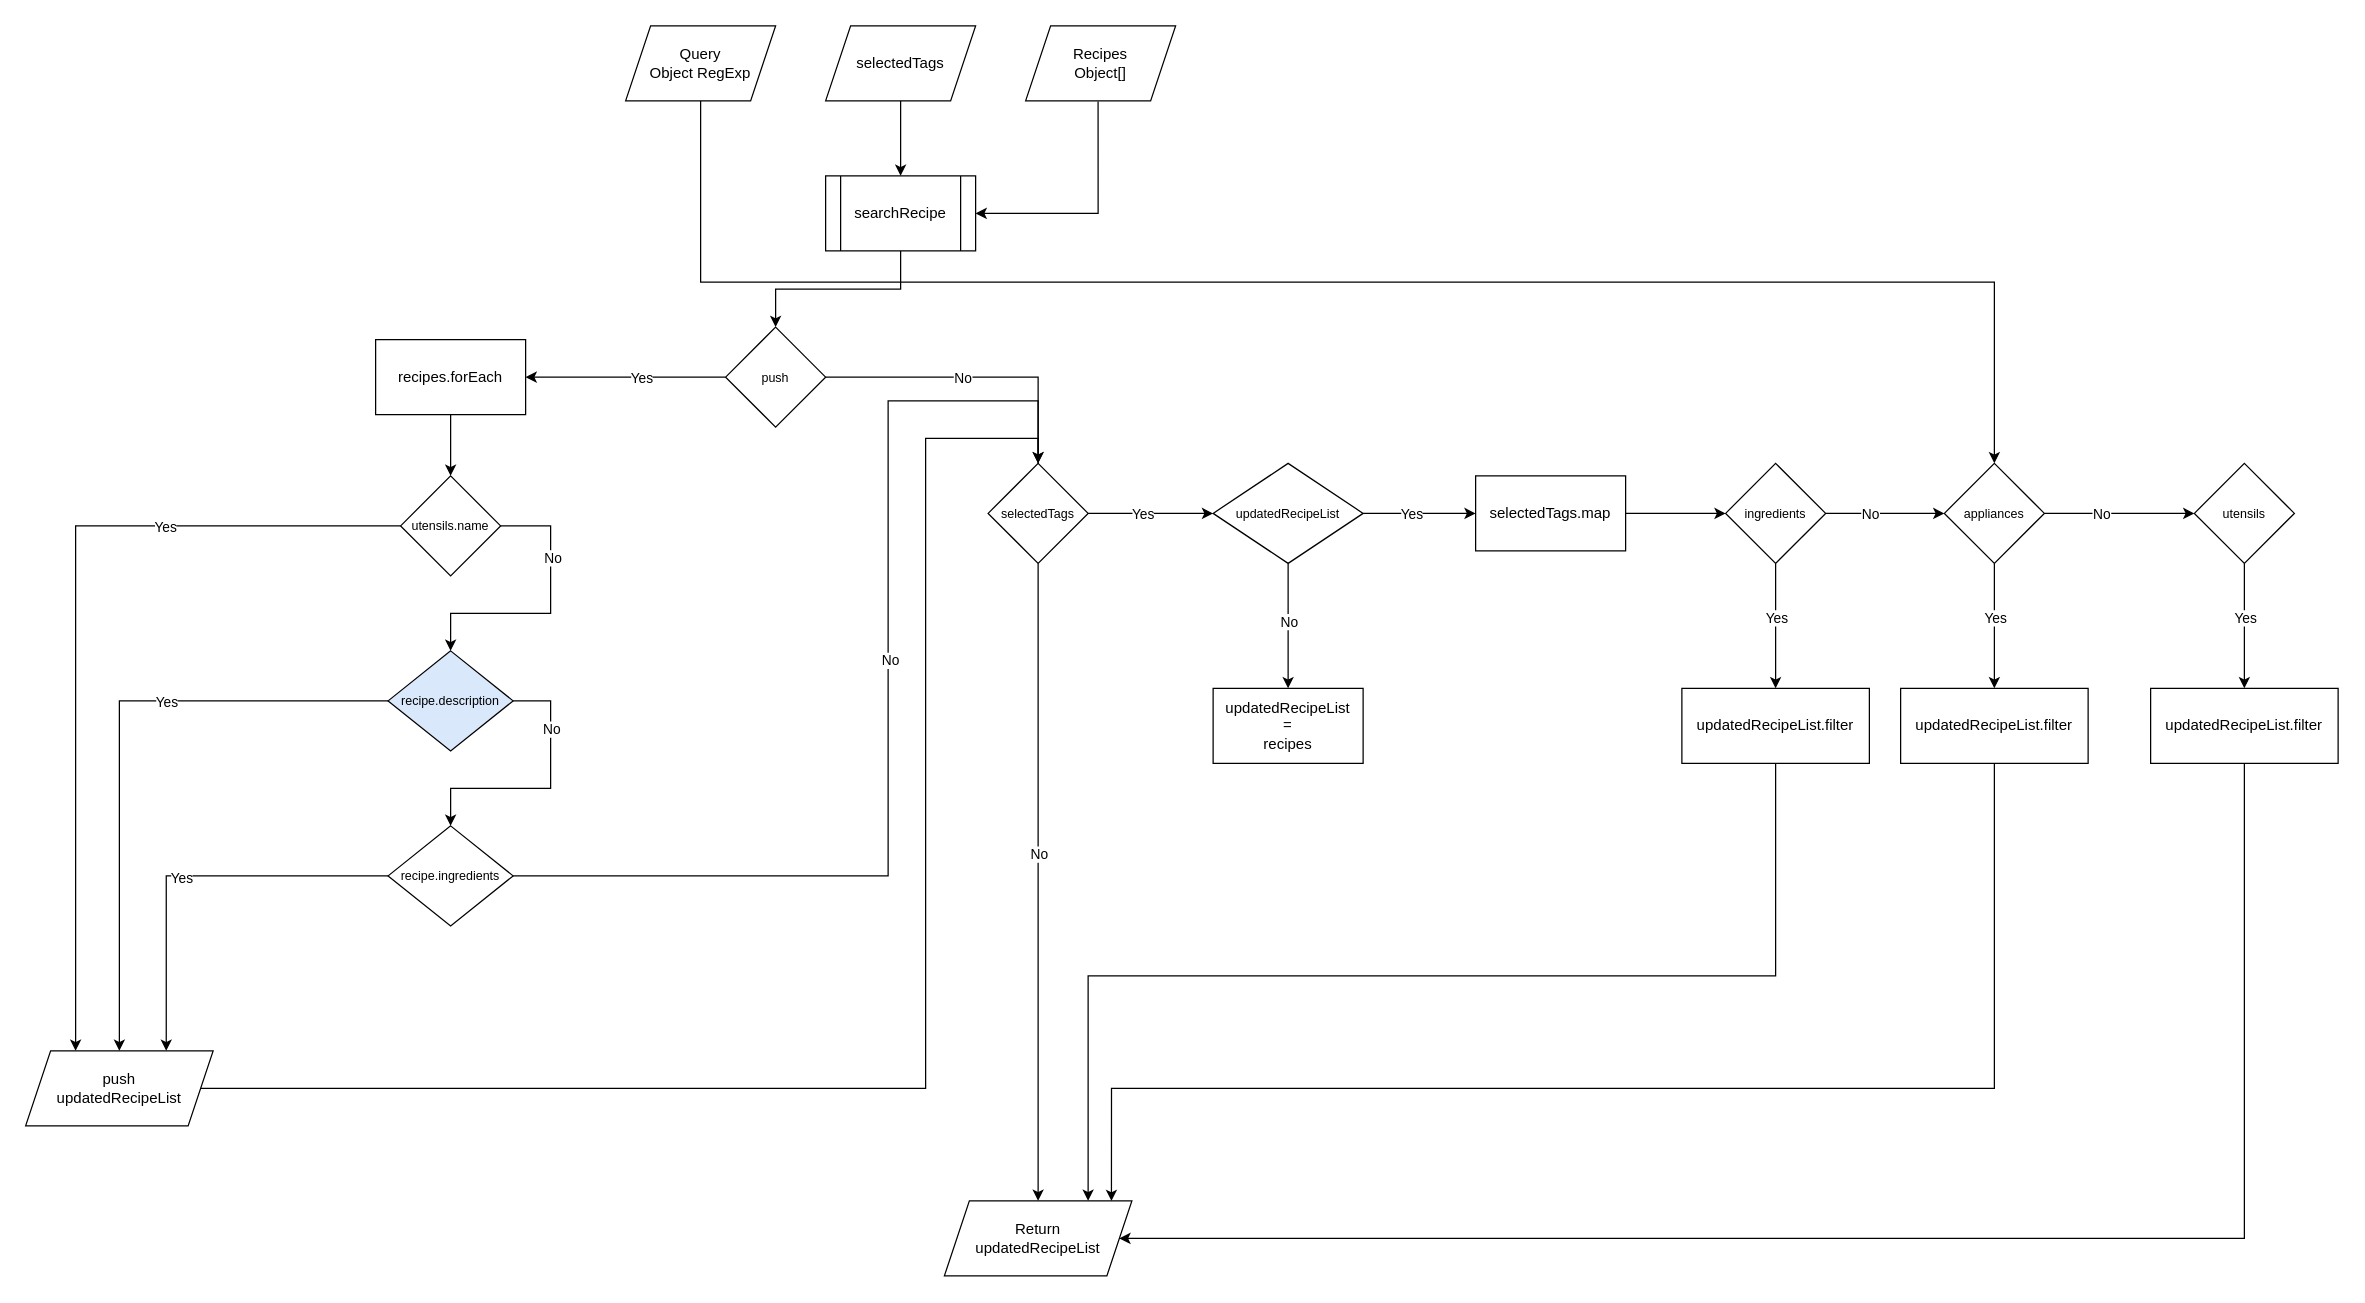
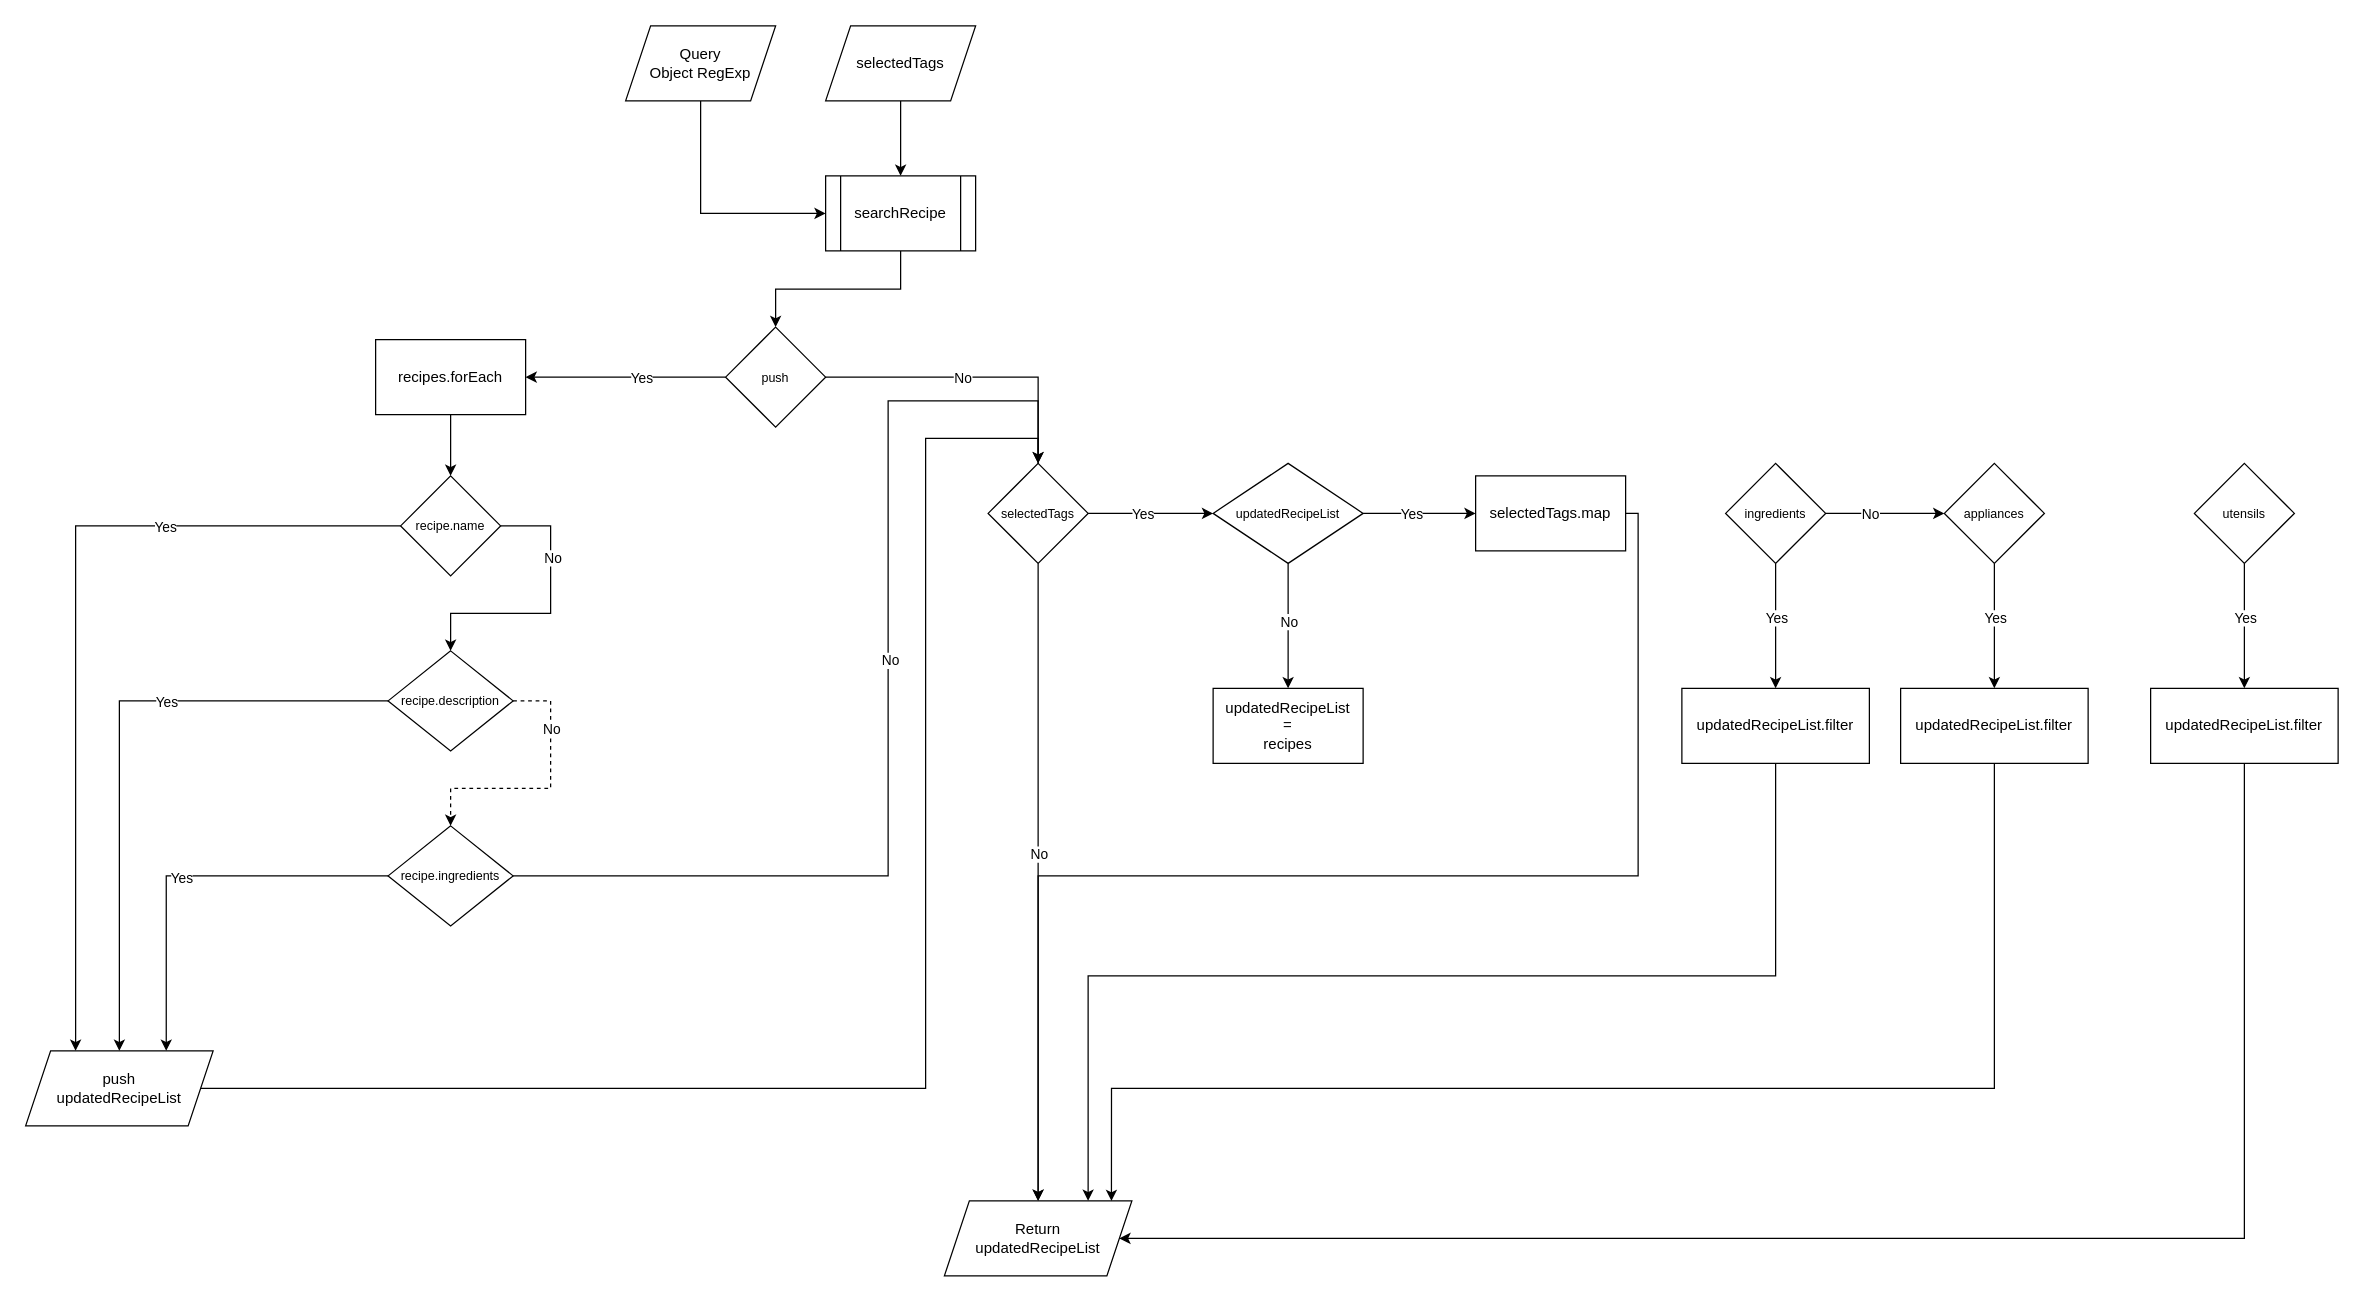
(1101, 63) -> none
(1097, 213) -> none
(1398, 282) -> (758, 213)
(1676, 513) -> (1522, 876)
(2115, 513) -> none
(451, 526) -> (451, 526)
(451, 701) -> (451, 701)
(511, 788) -> (511, 788)
